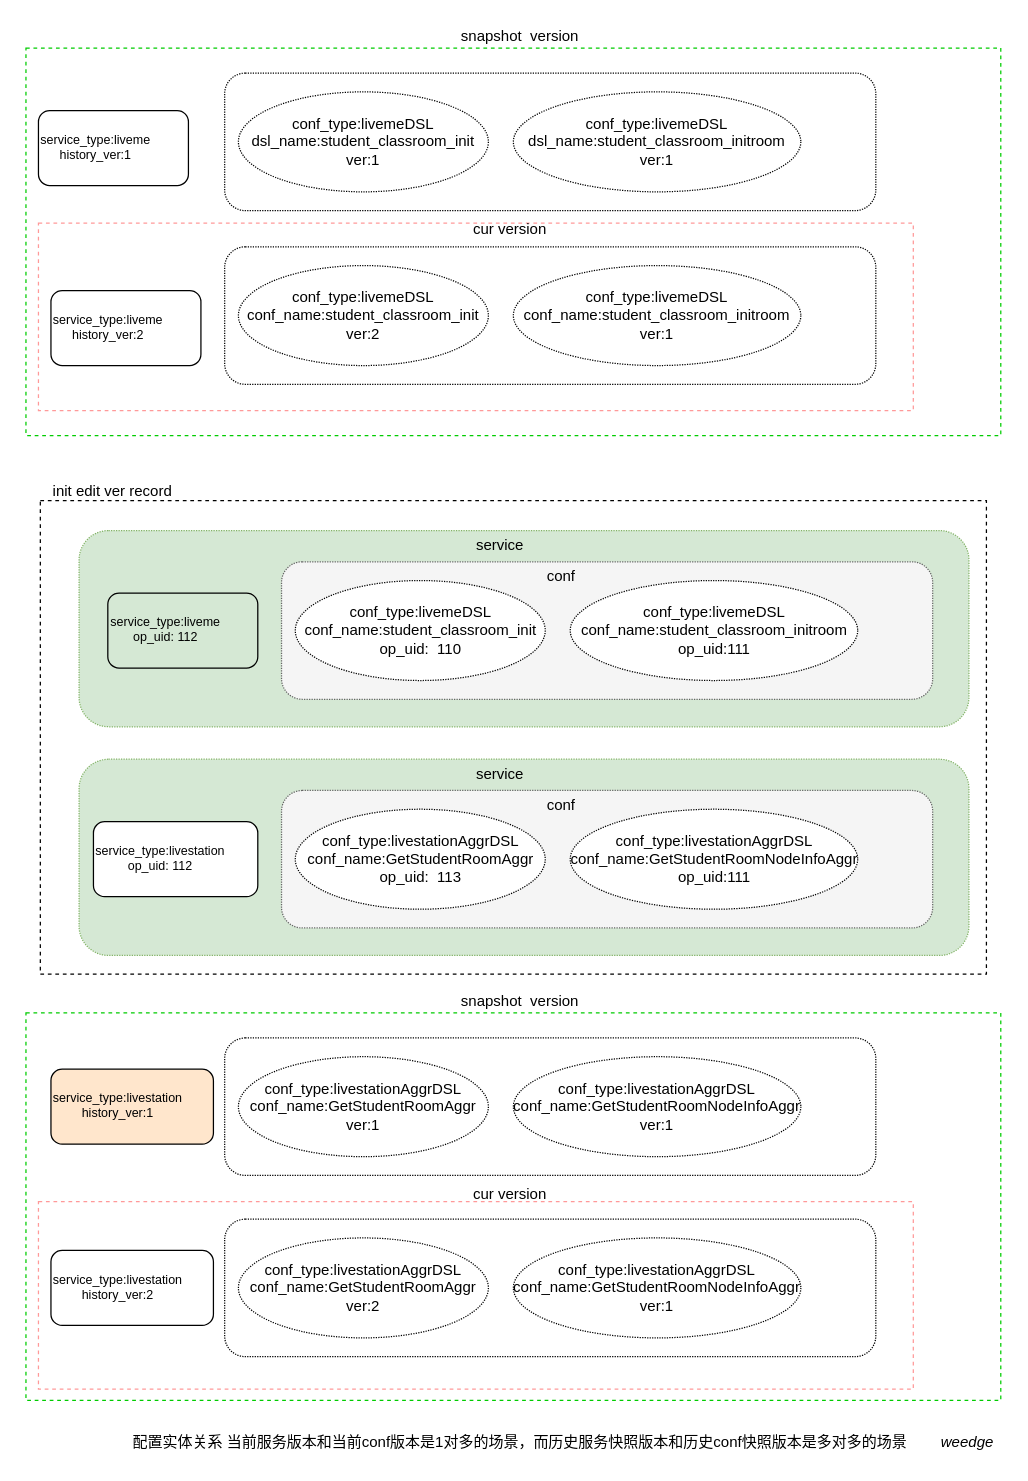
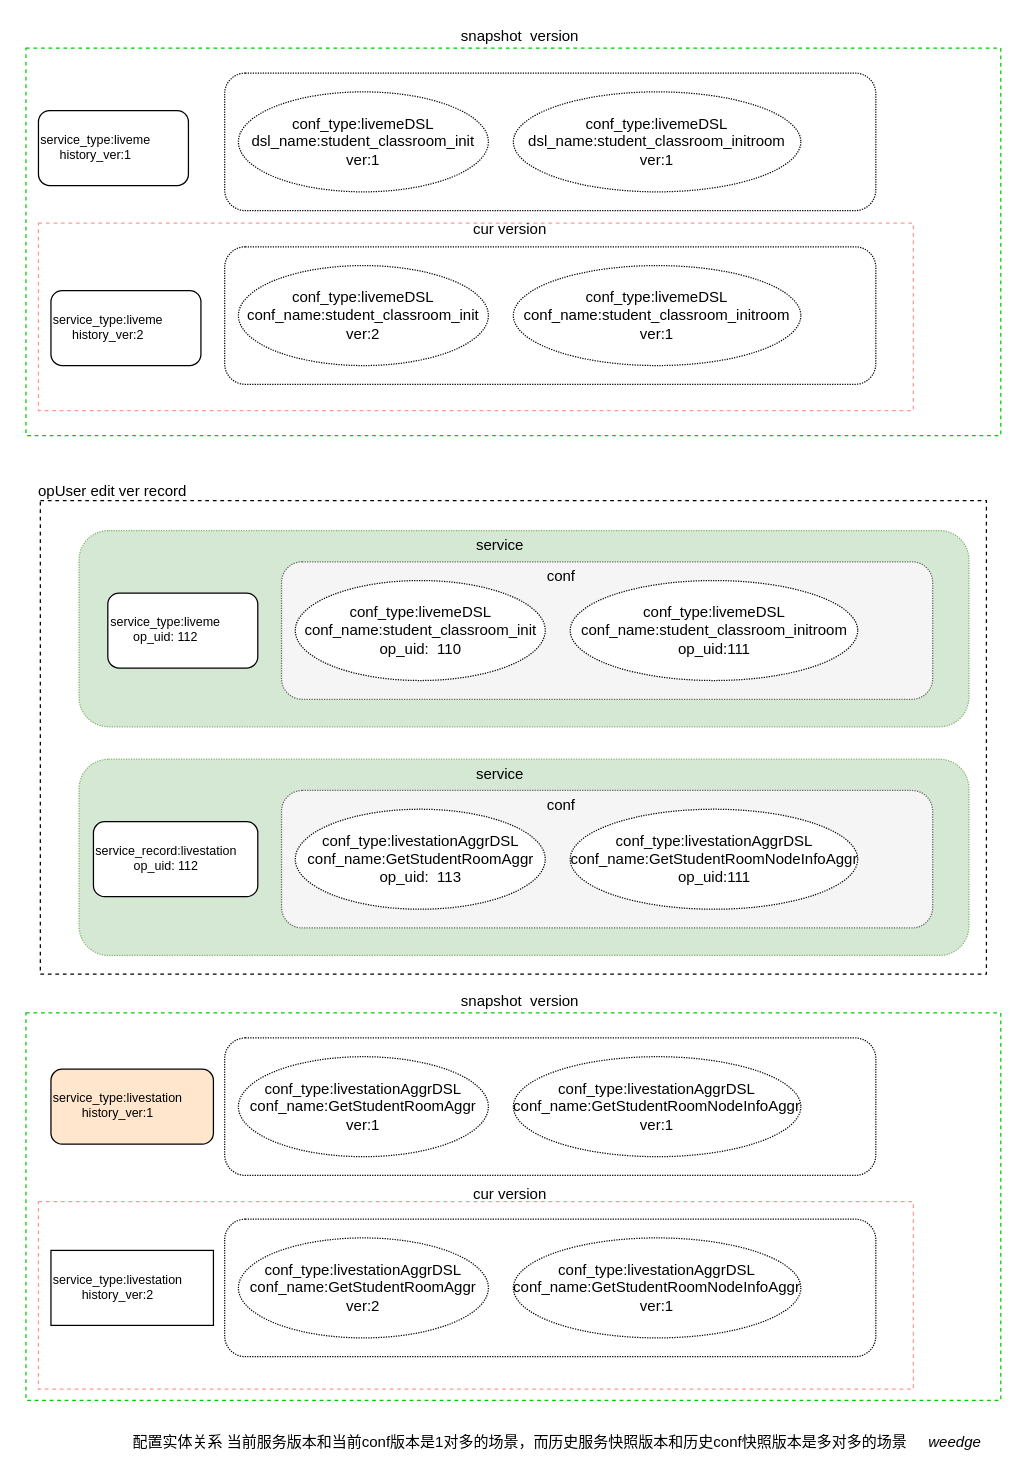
(113, 492) -> (113, 492)
(183, 631) -> (183, 631)
(177, 859) -> (177, 859)
(132, 1288) -> (132, 1288)
(966, 1443) -> (954, 1443)
